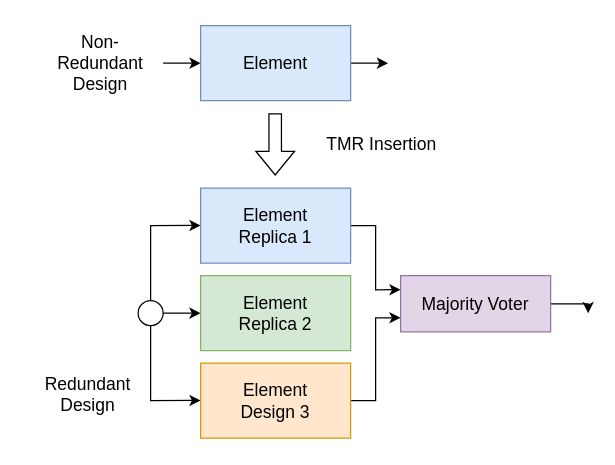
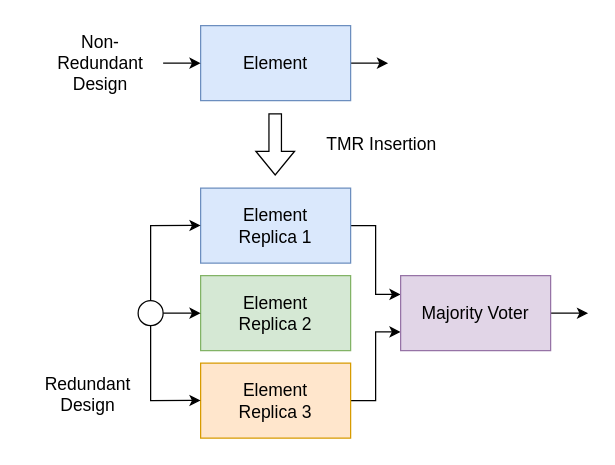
(476, 304) -> (476, 313)
(276, 401) -> (276, 401)
